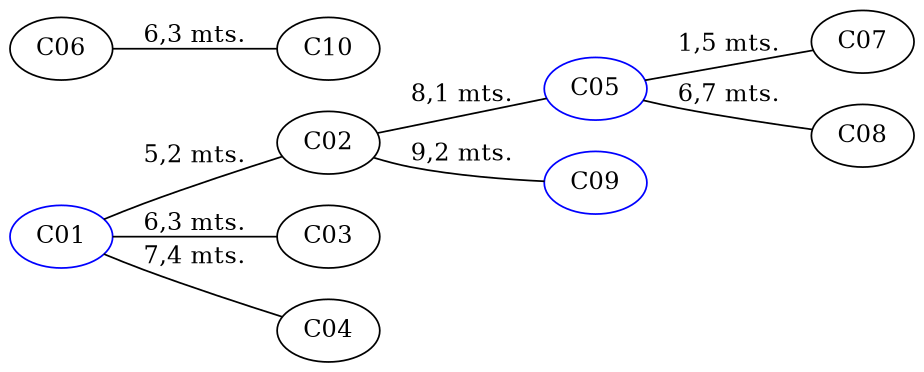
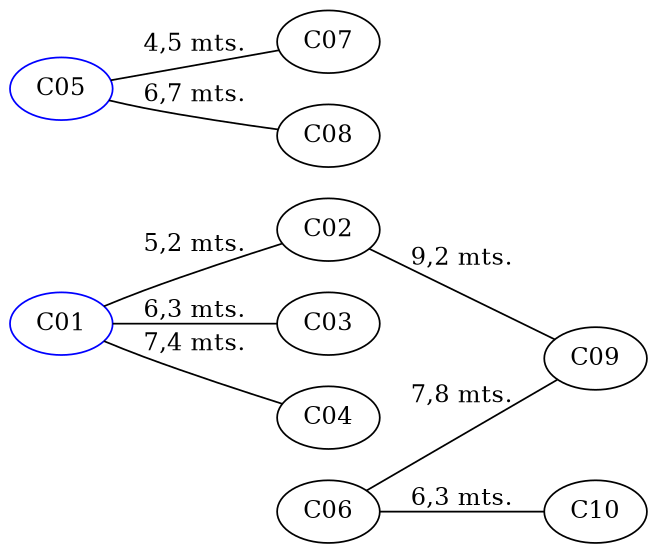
(729, 44) -> (195, 44)
(462, 116) -> none
(596, 183) -> (596, 358)
none -> (462, 435)
